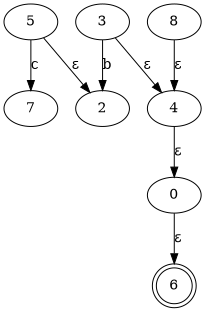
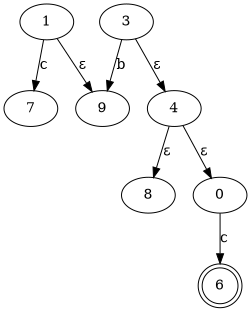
(31, 22) -> (47, 22)
(174, 60) -> (163, 147)
(103, 109) -> (103, 109)
(178, 239) -> (224, 239)
